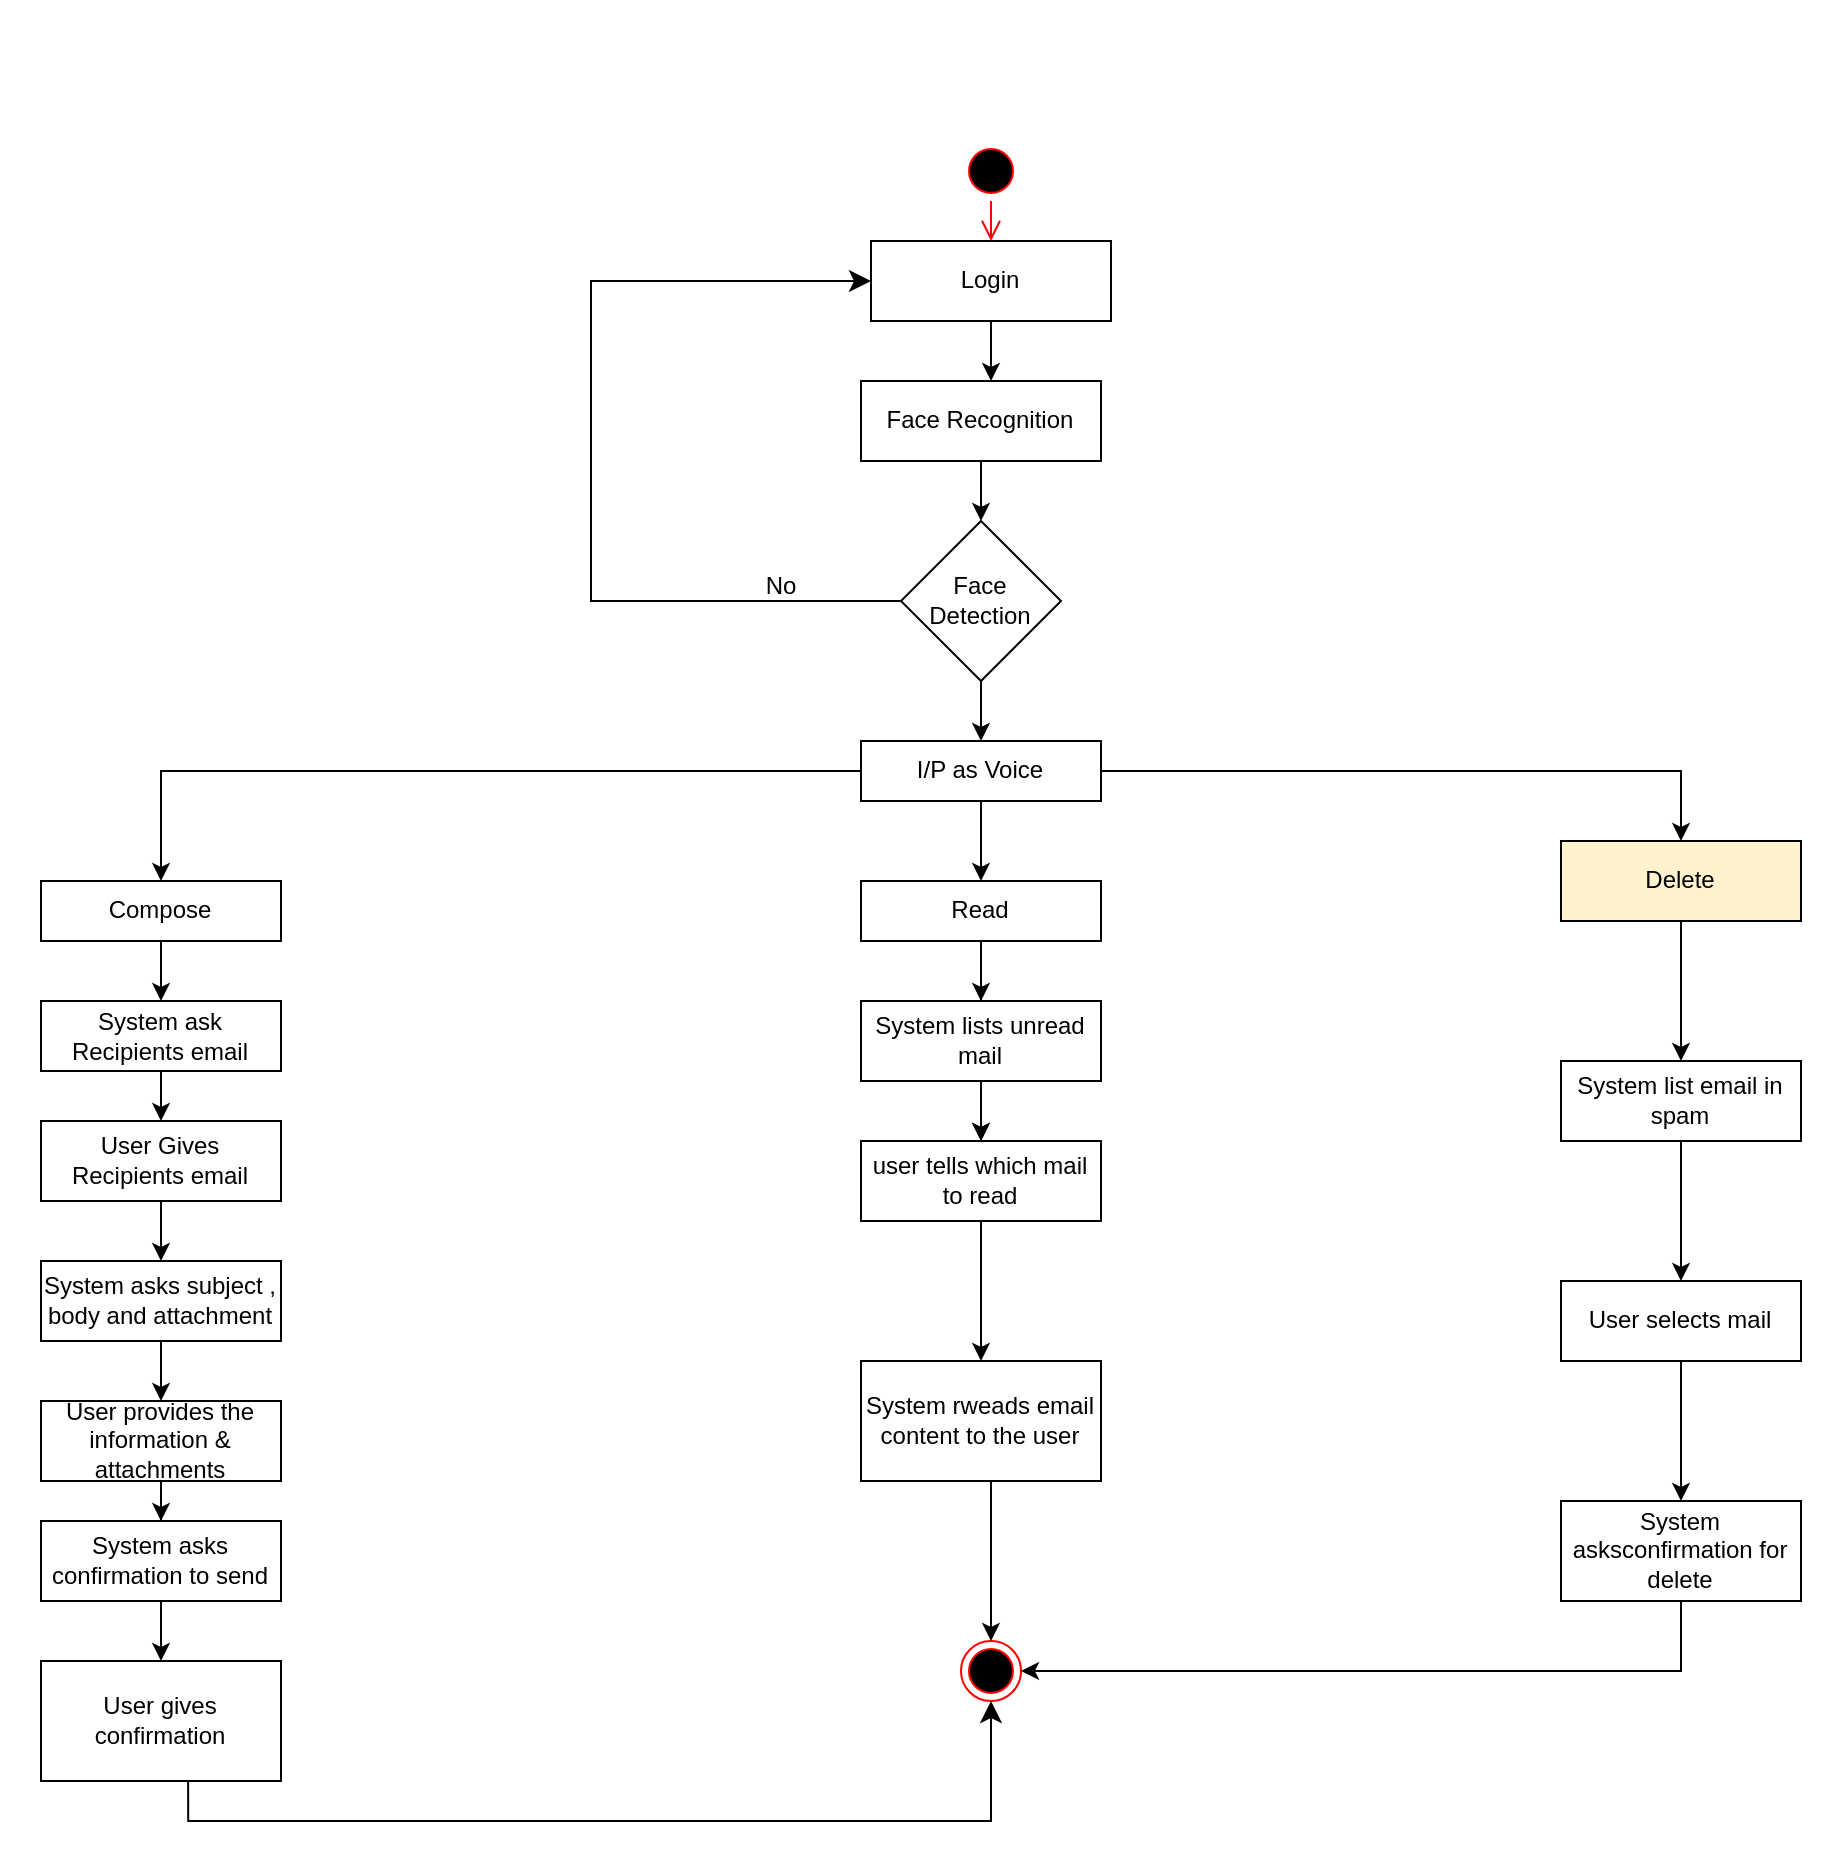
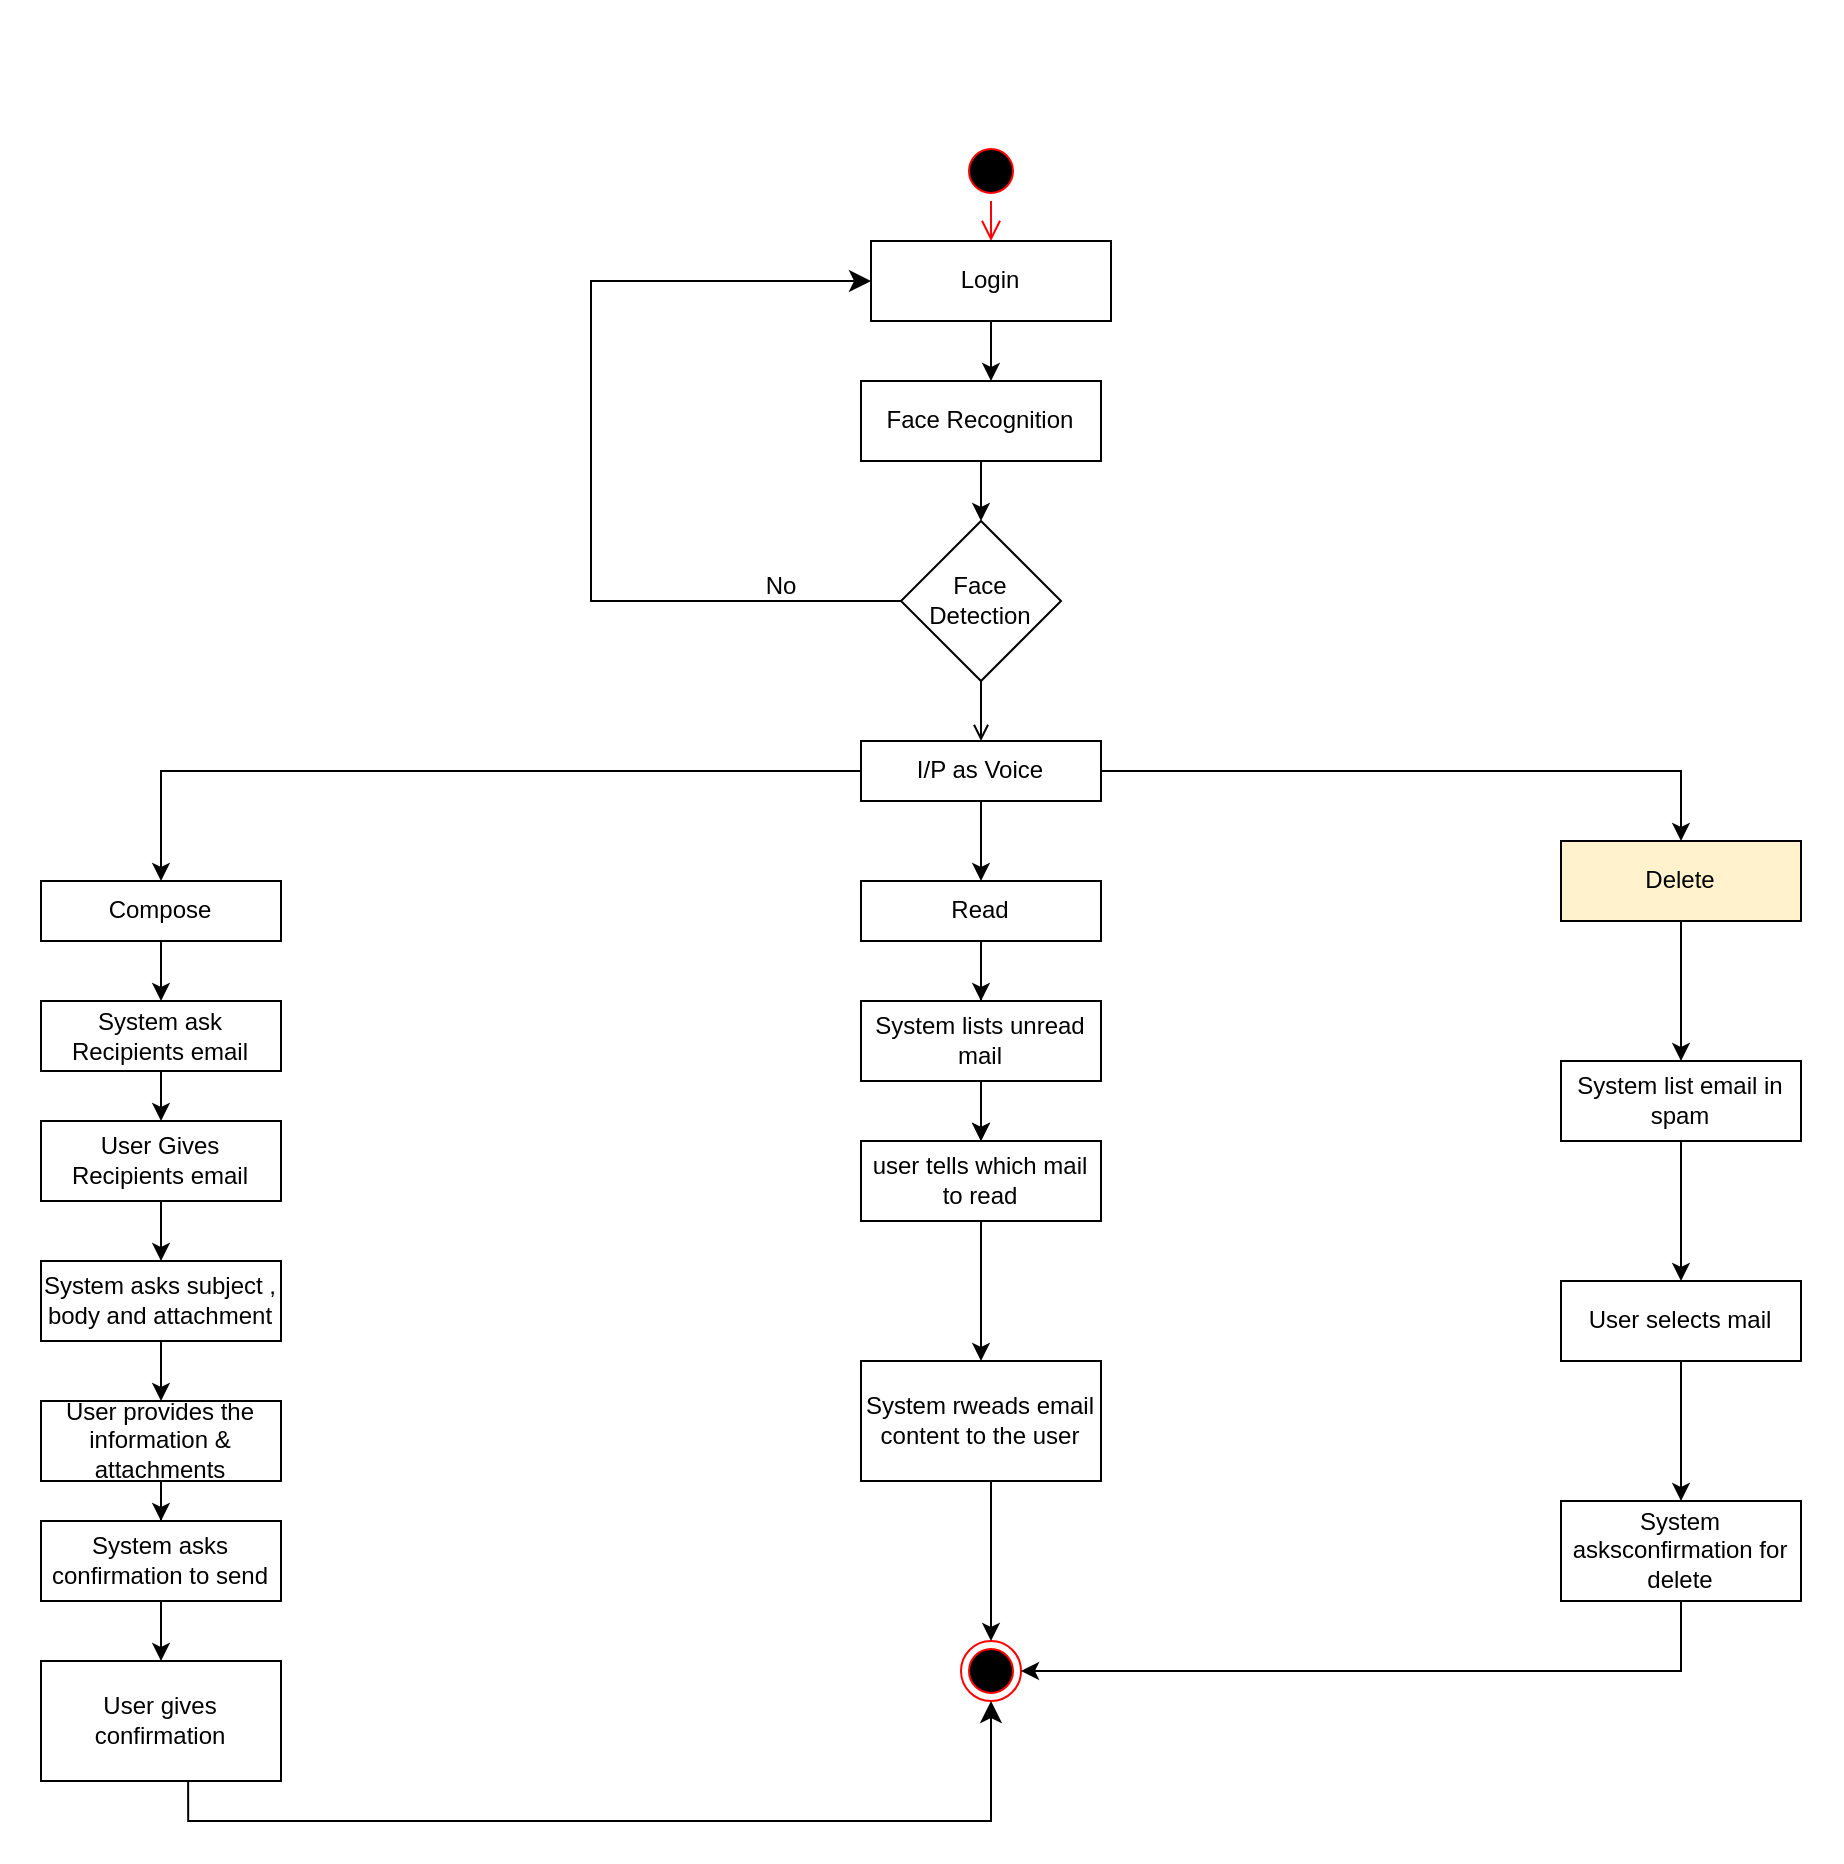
(981, 726) -> (981, 729)
